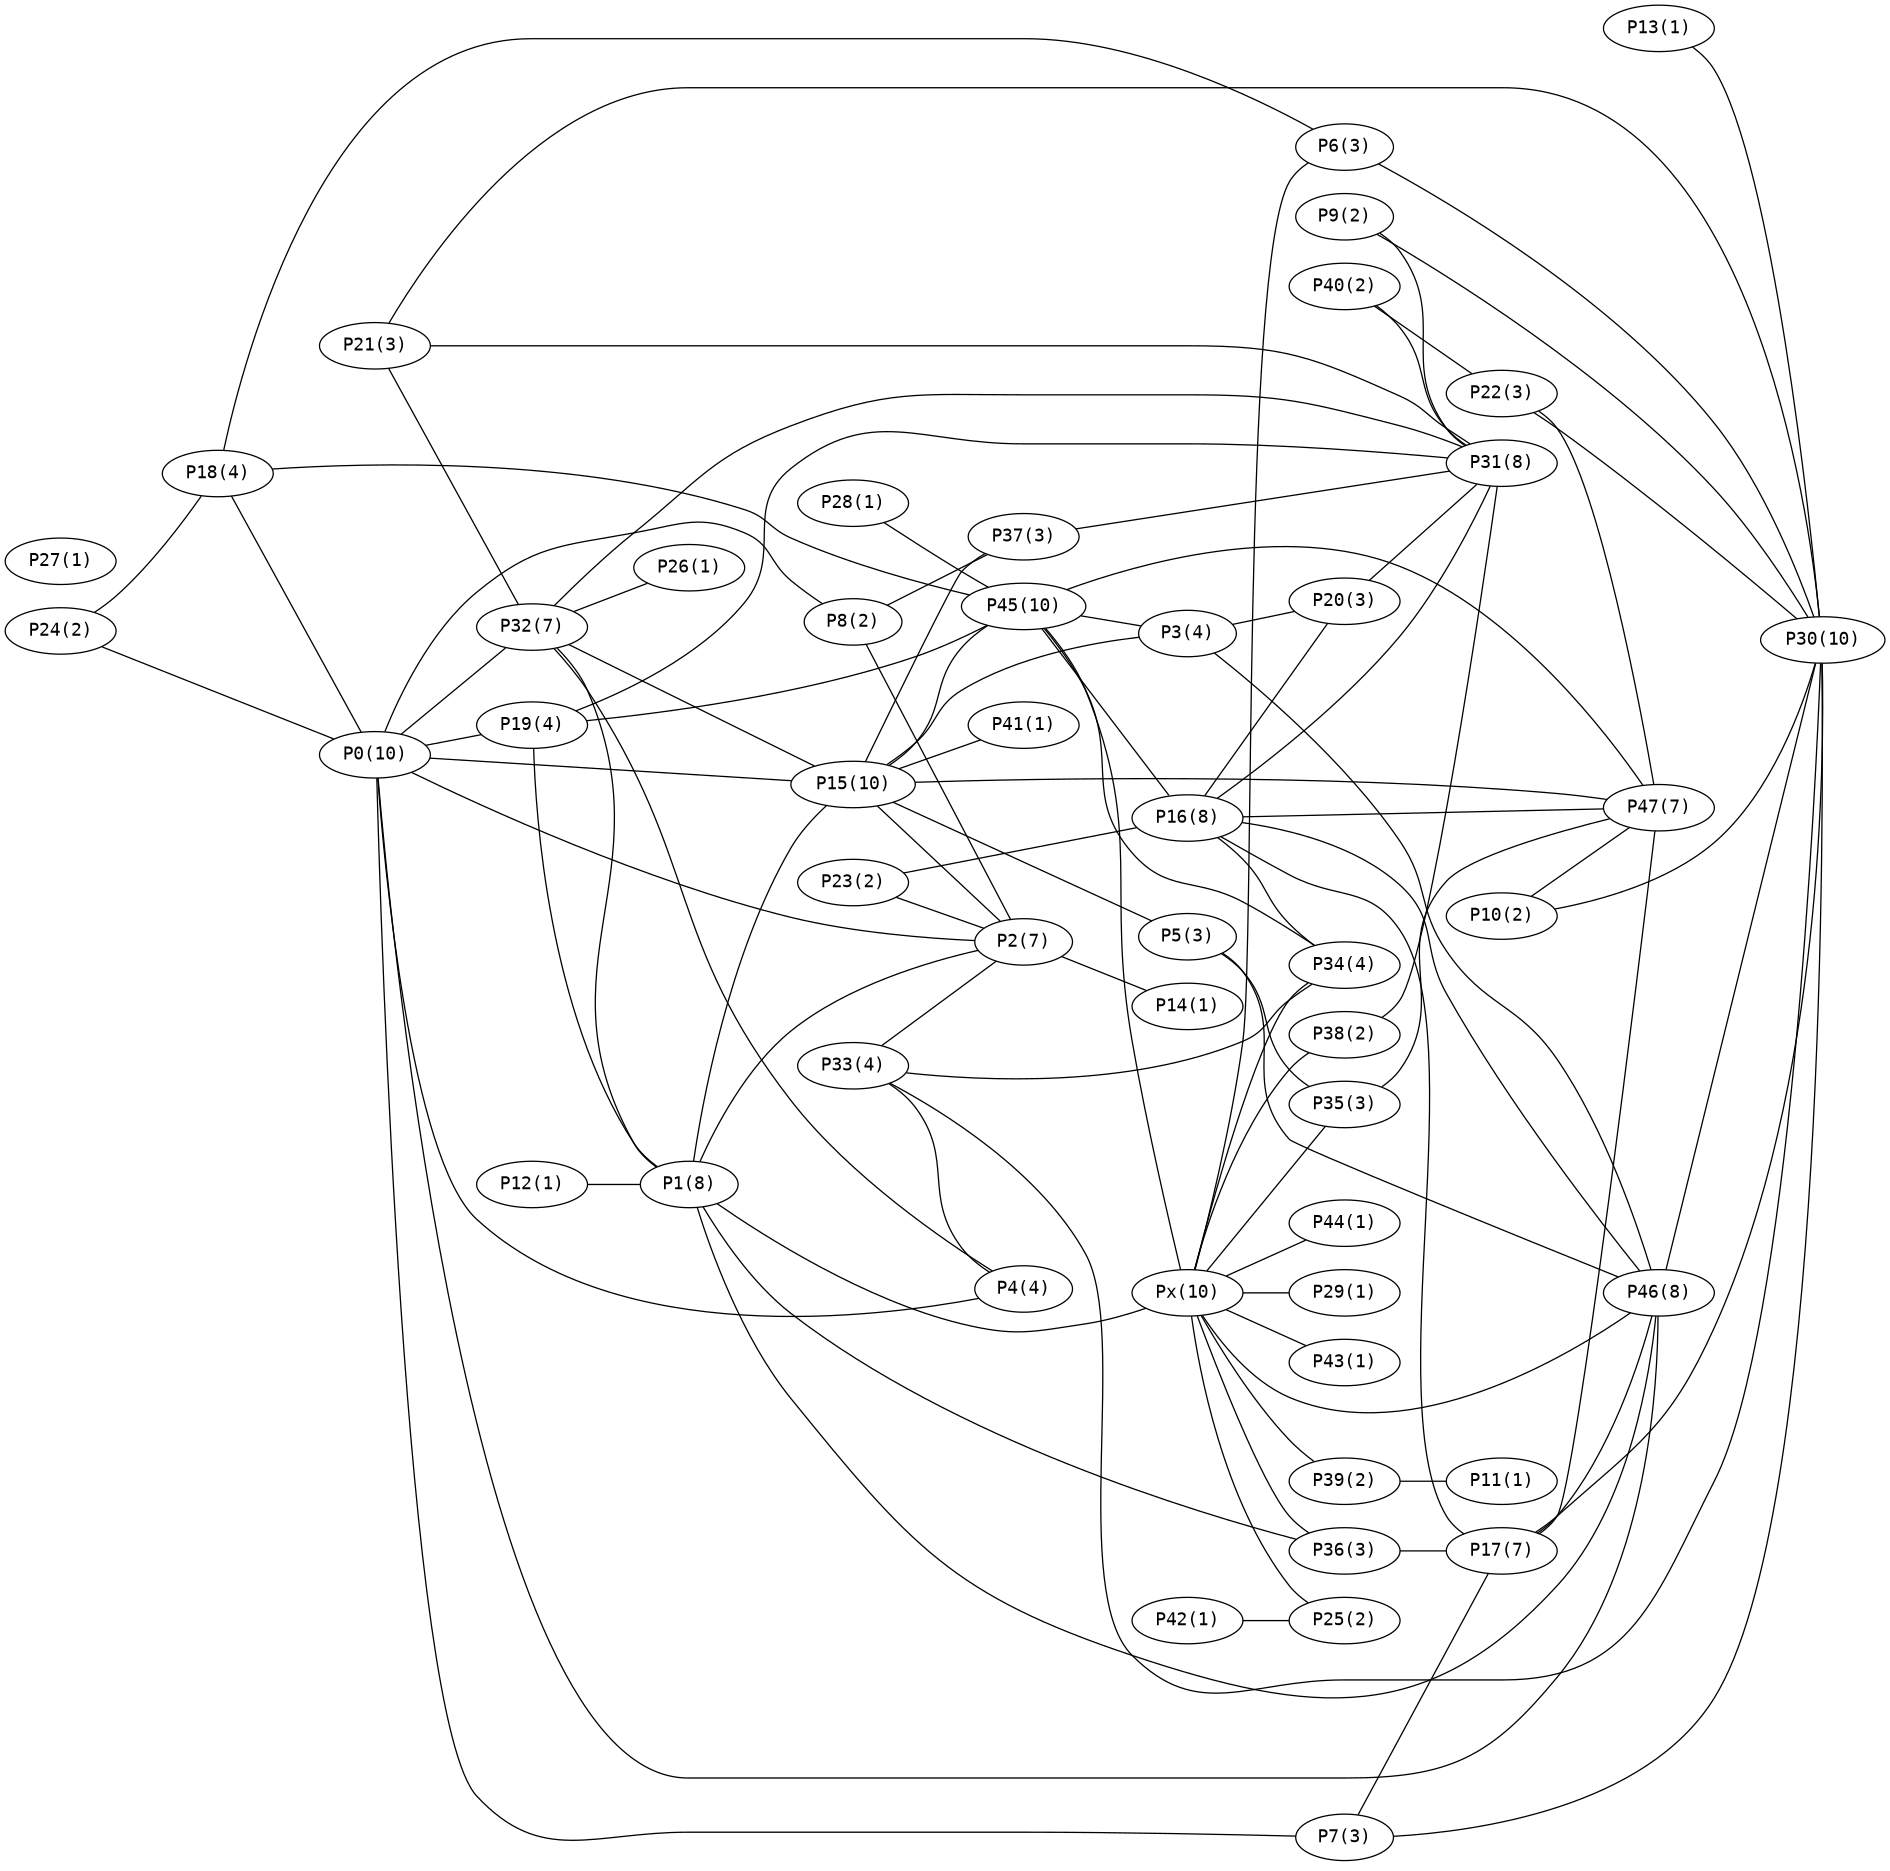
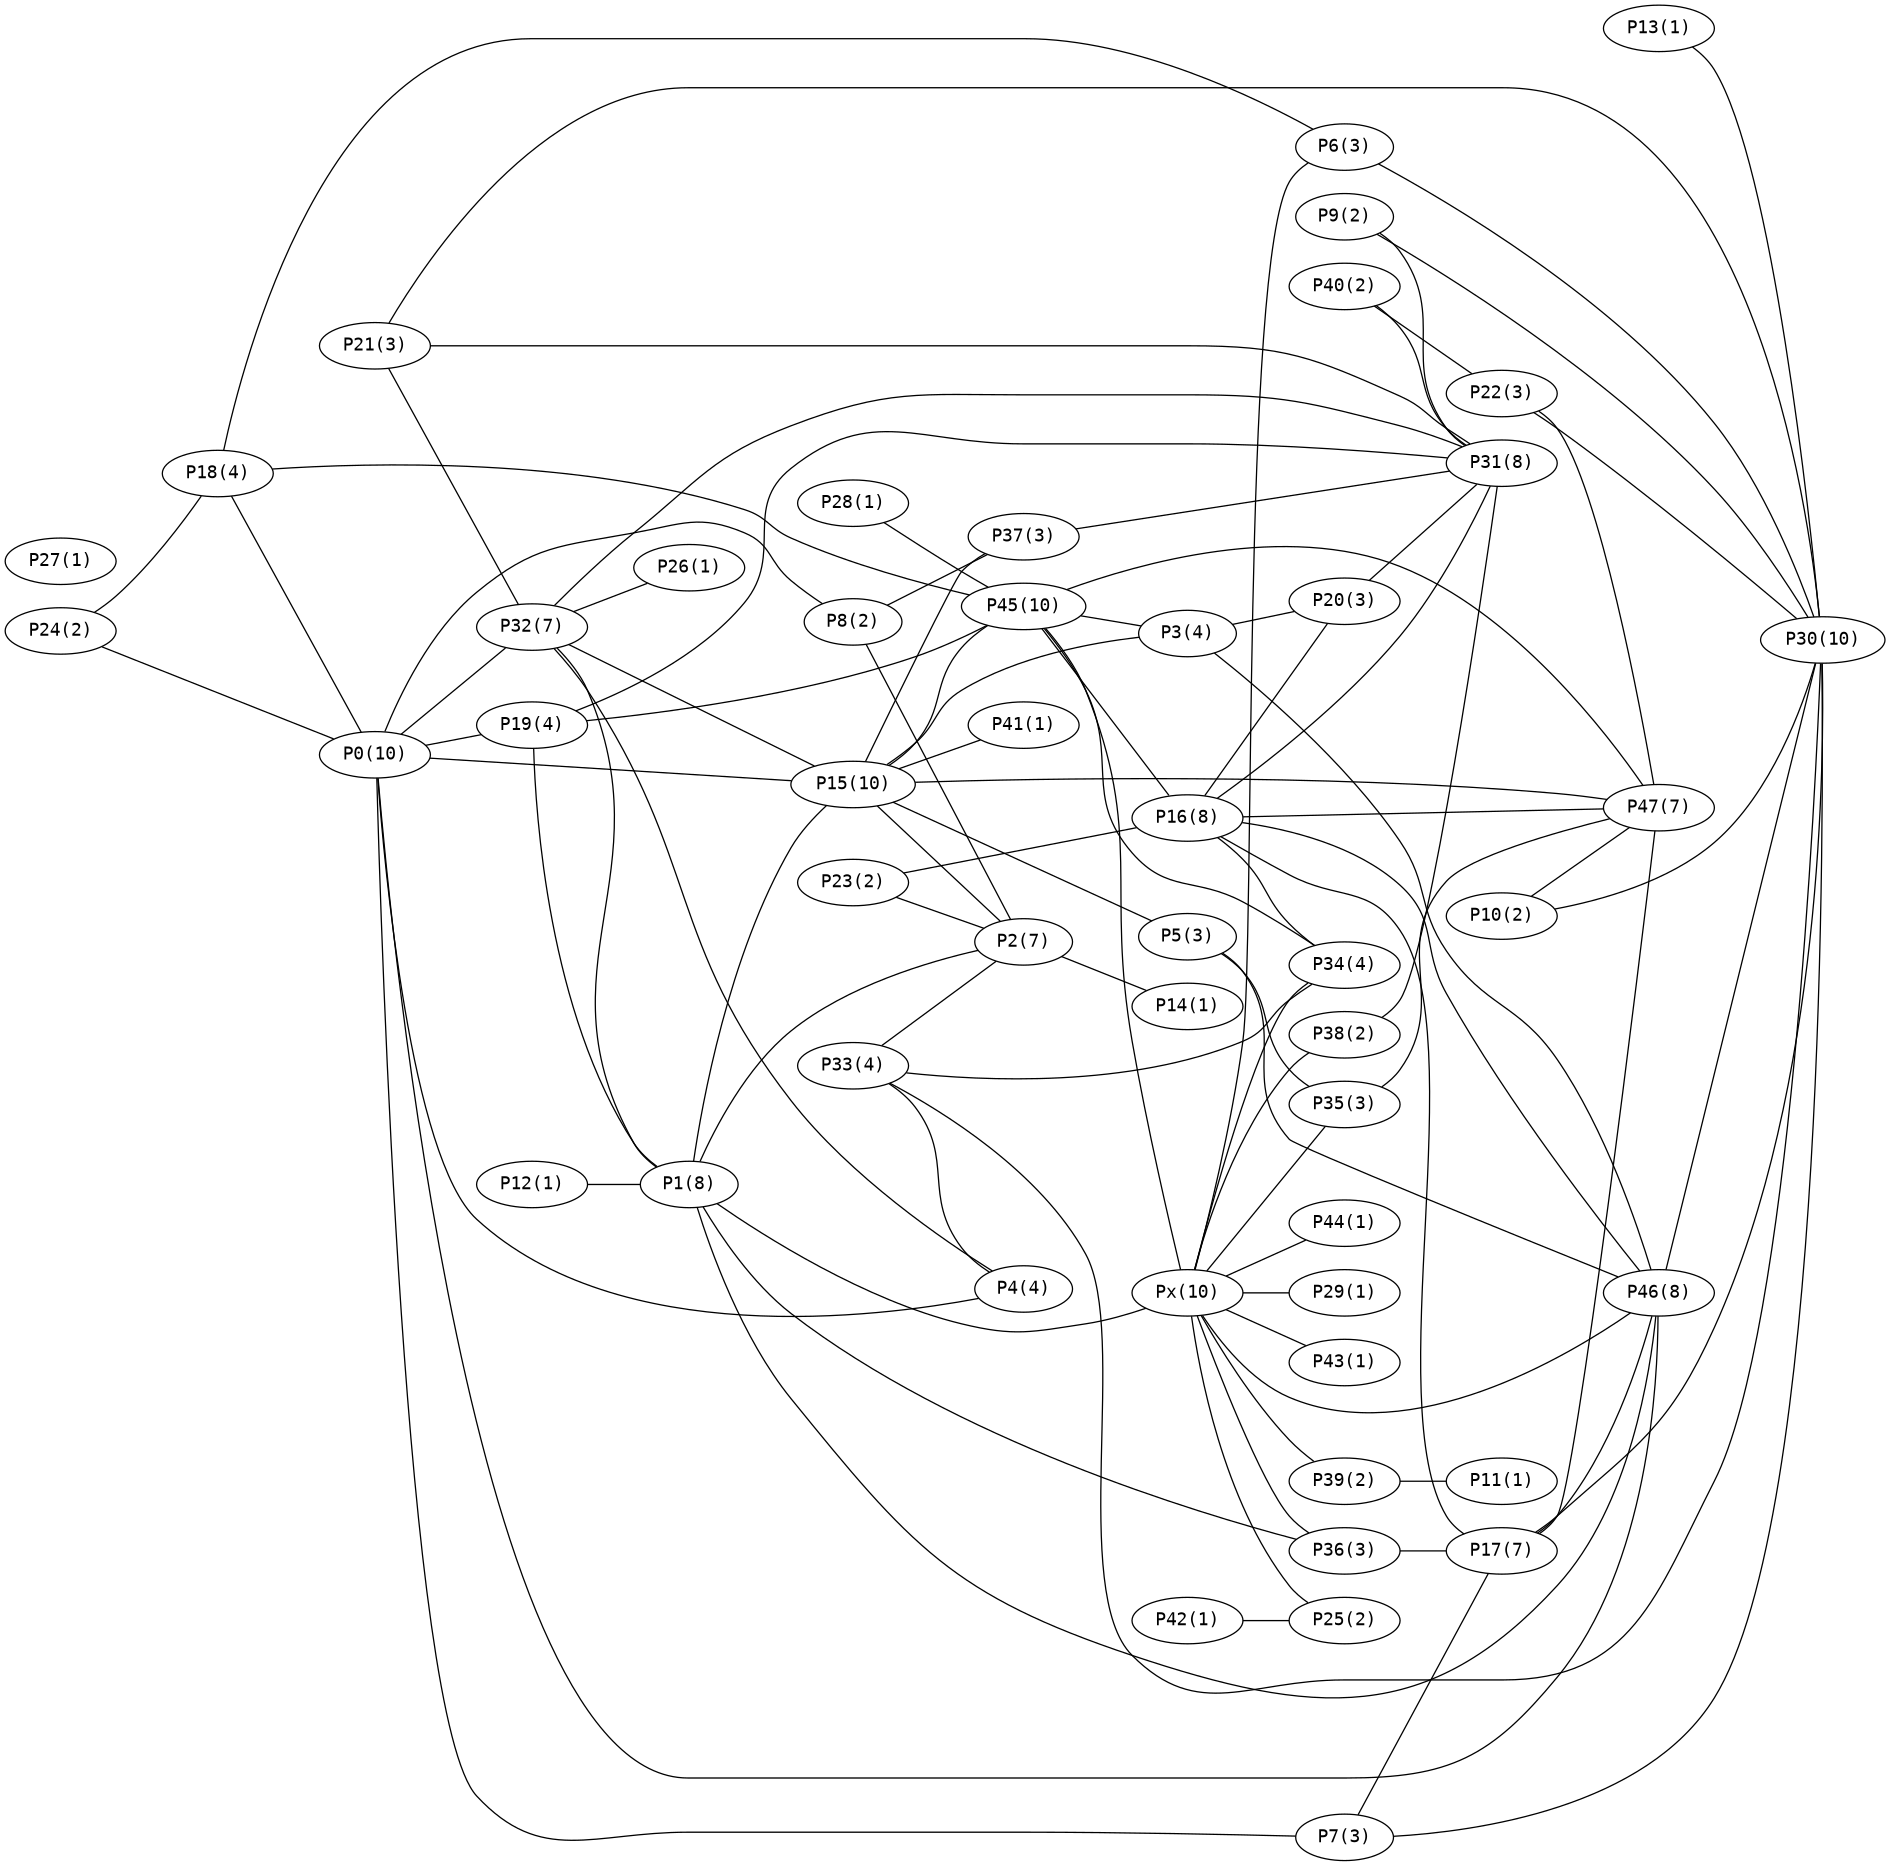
(699, 891) -> none
